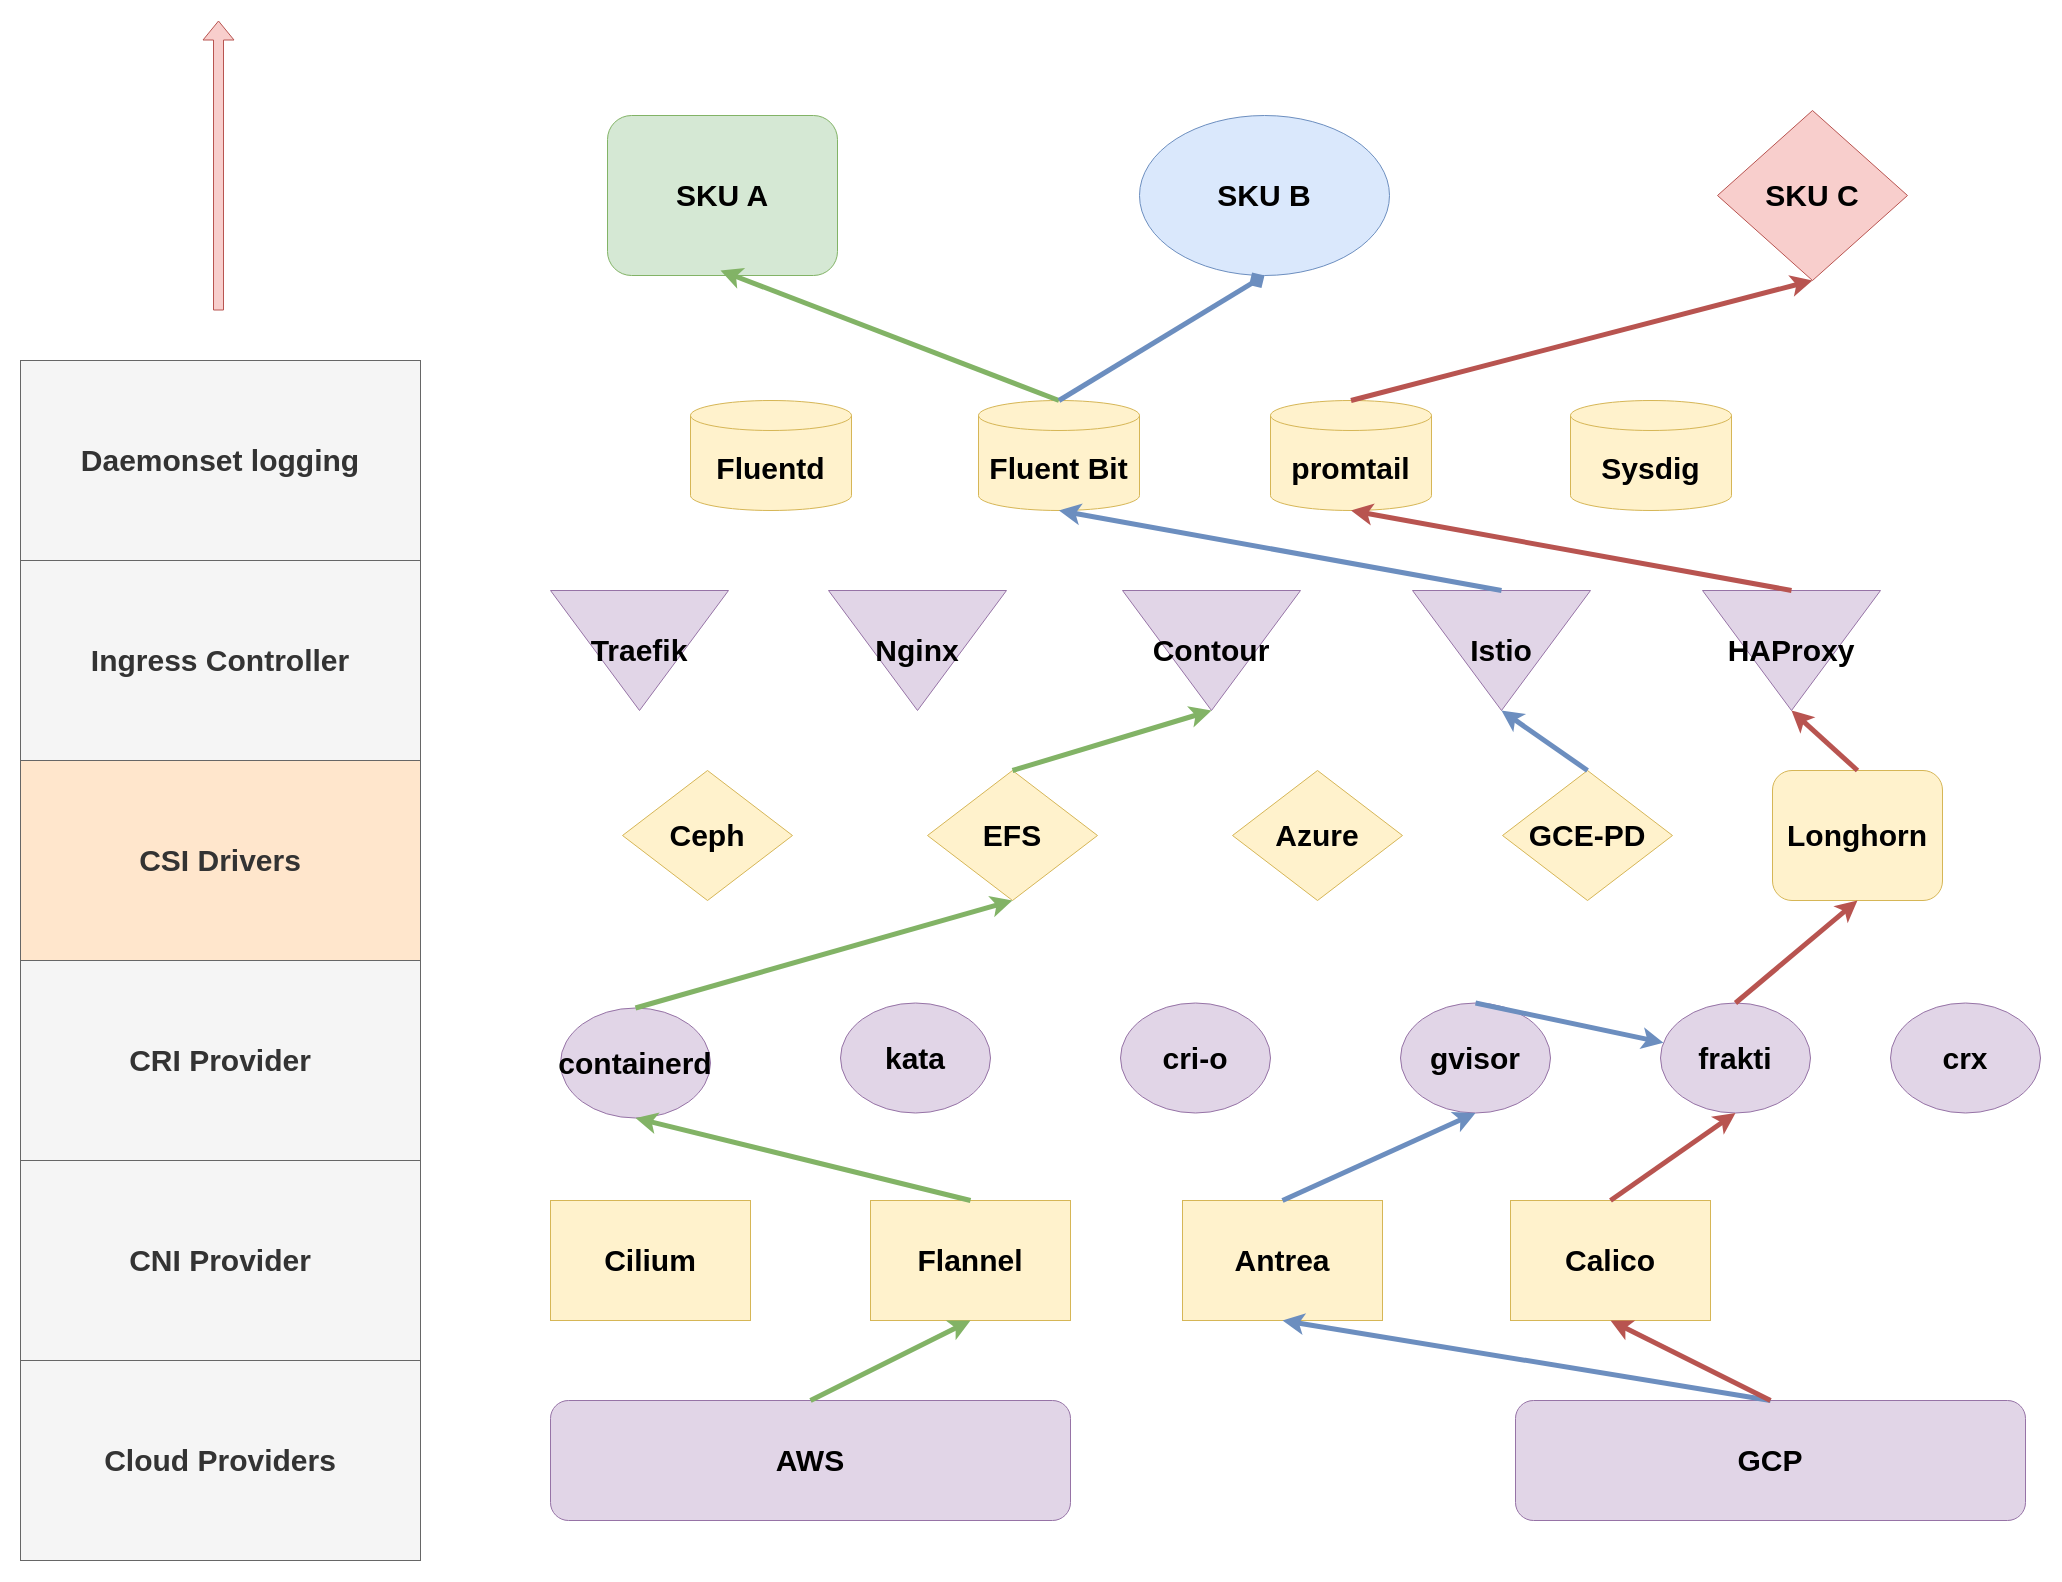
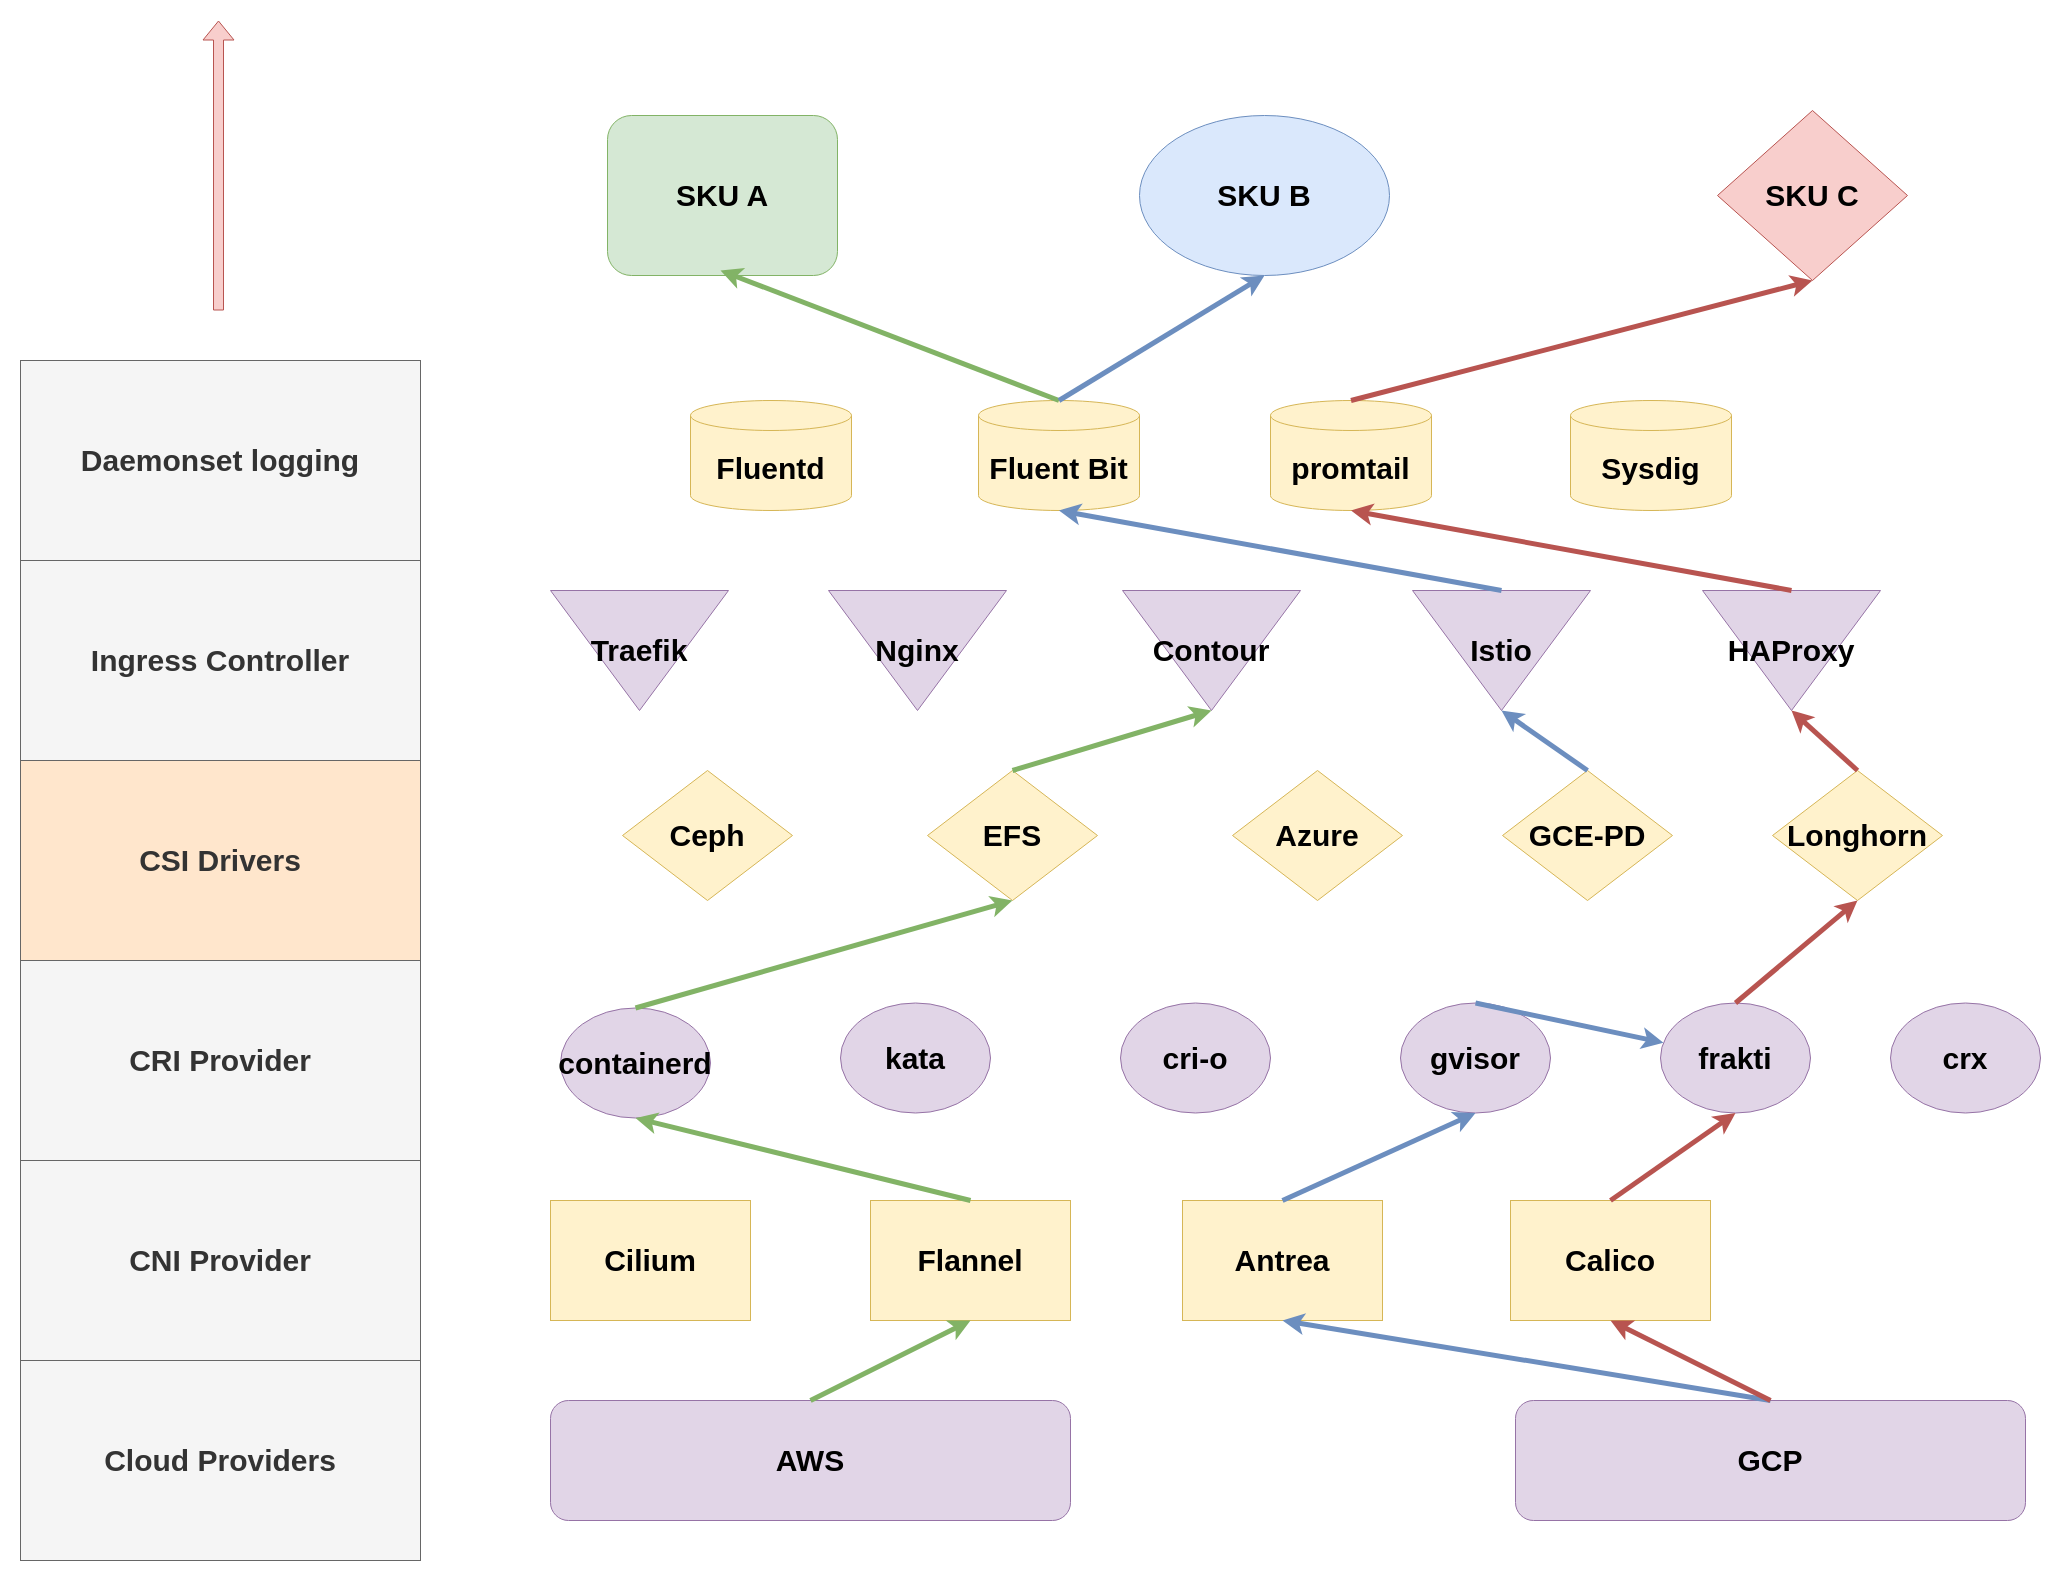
(1250, 285) -> (1250, 284)
(1858, 836) -> (1858, 836)
